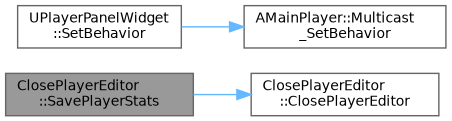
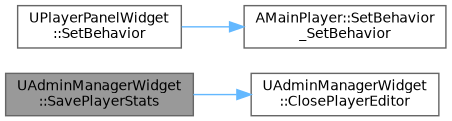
(345, 27) -> (345, 27)
(99, 95) -> (99, 95)
(345, 95) -> (345, 95)
